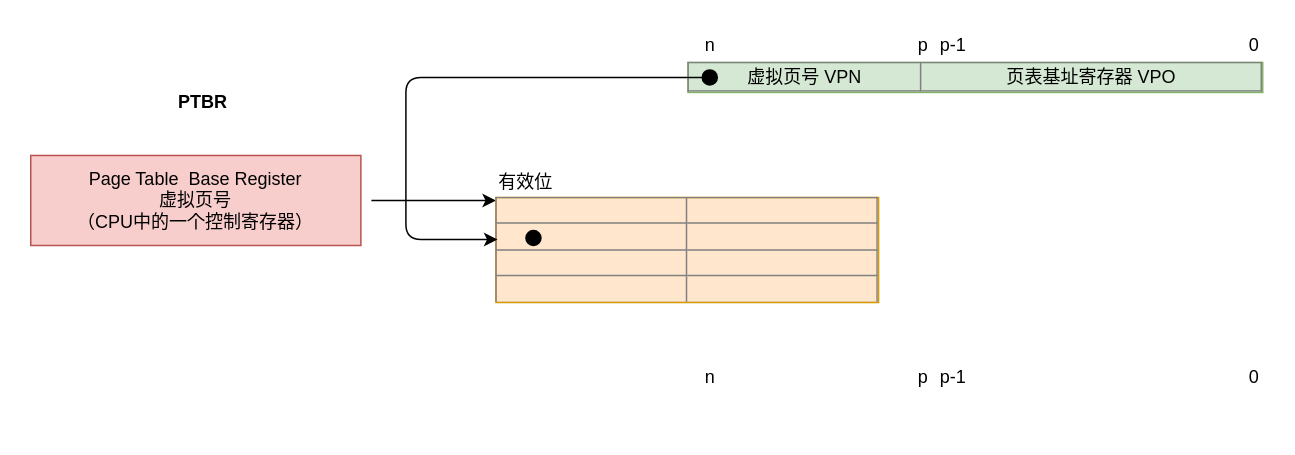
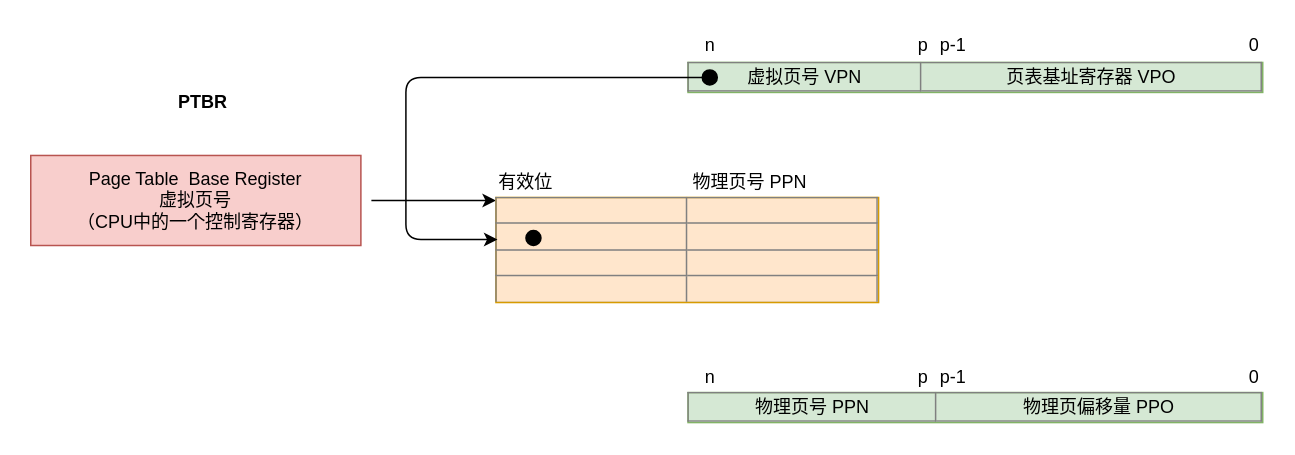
none -> (750, 182)
none -> (975, 407)
